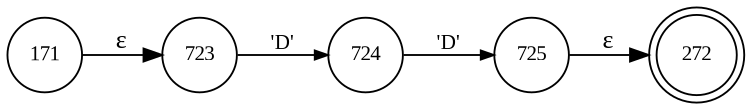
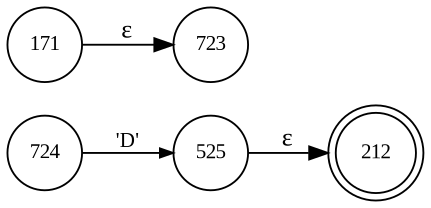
(276, 55) -> none
(532, 55) -> (211, 153)
(697, 55) -> (376, 153)
